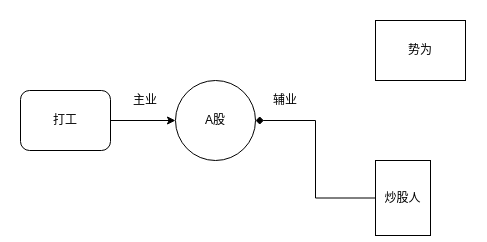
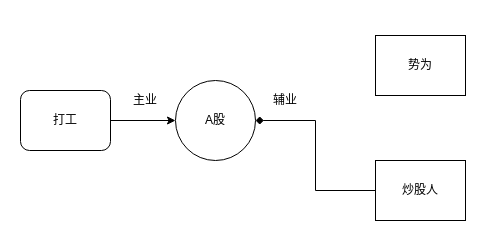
(421, 51) -> (421, 66)
(403, 198) -> (421, 191)
